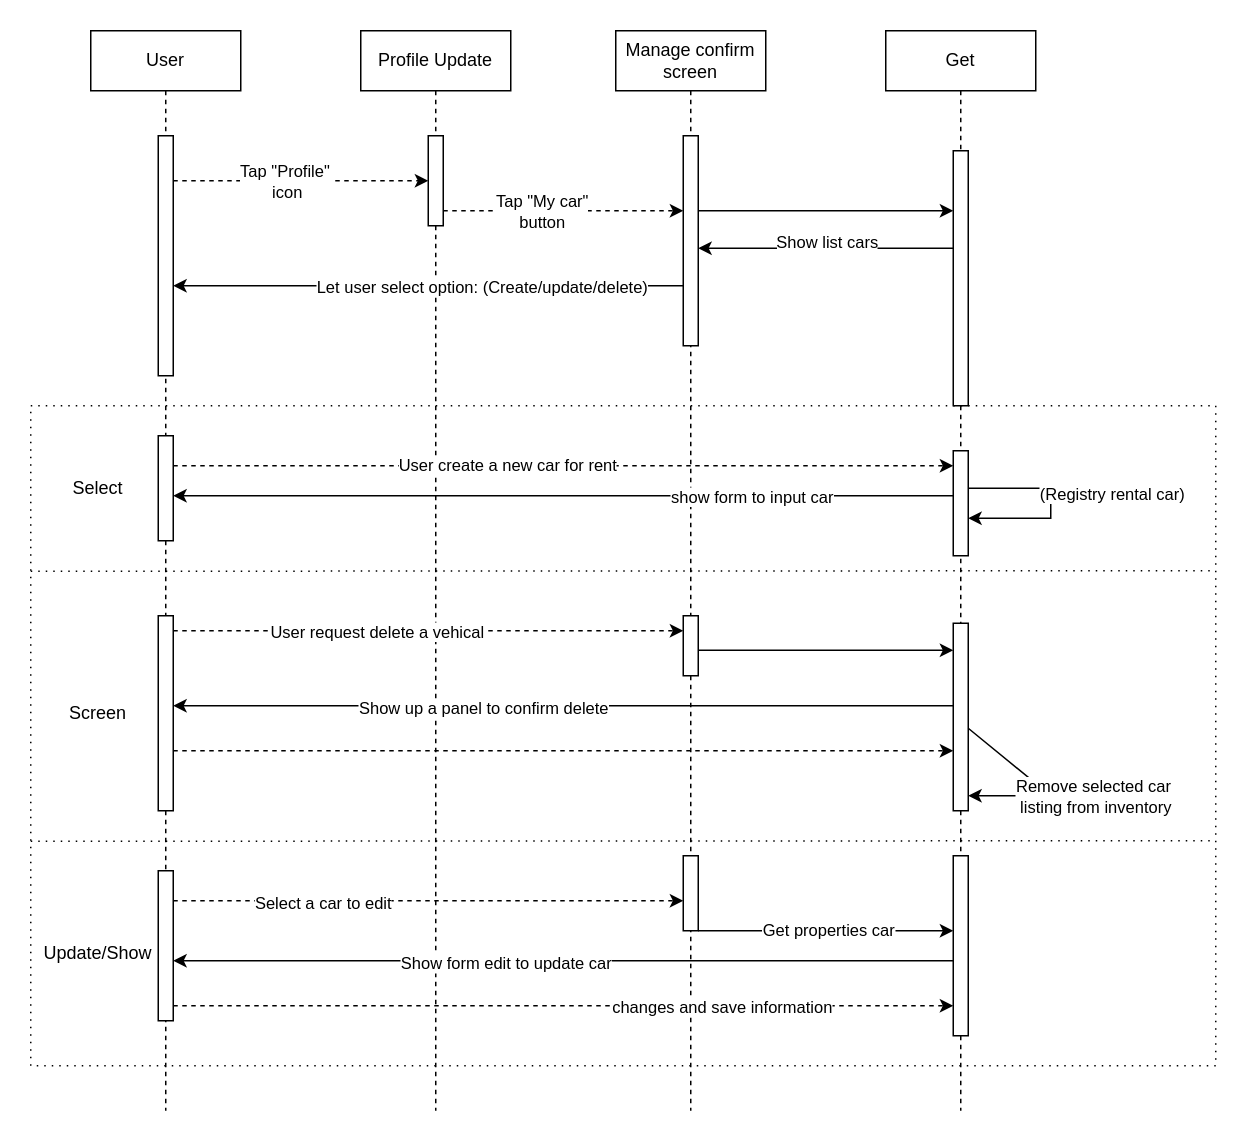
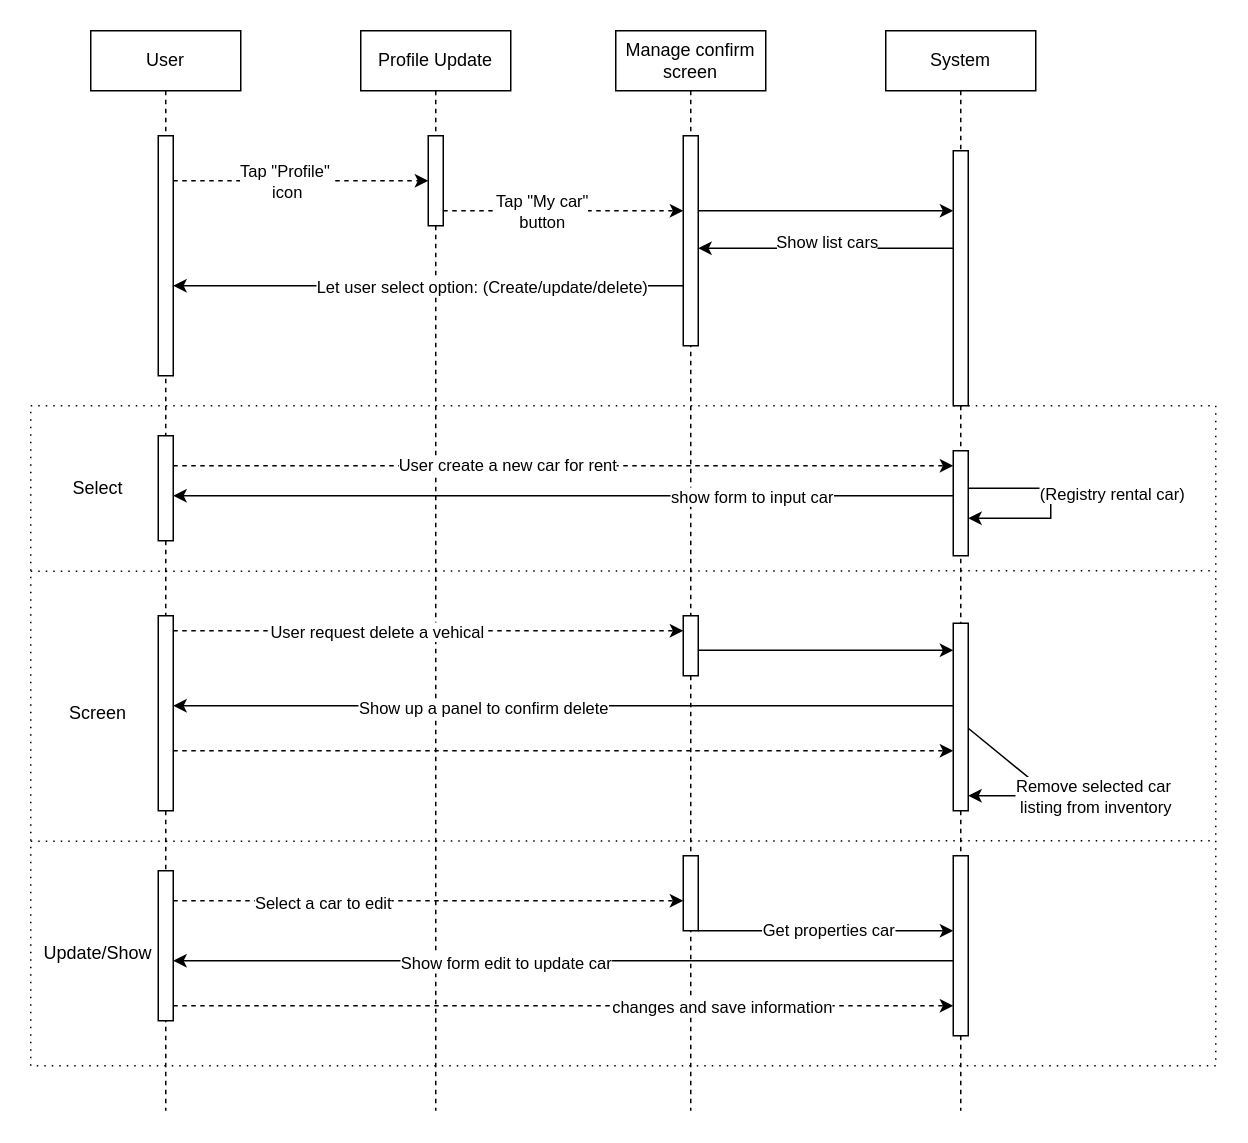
(961, 61) -> (961, 61)
